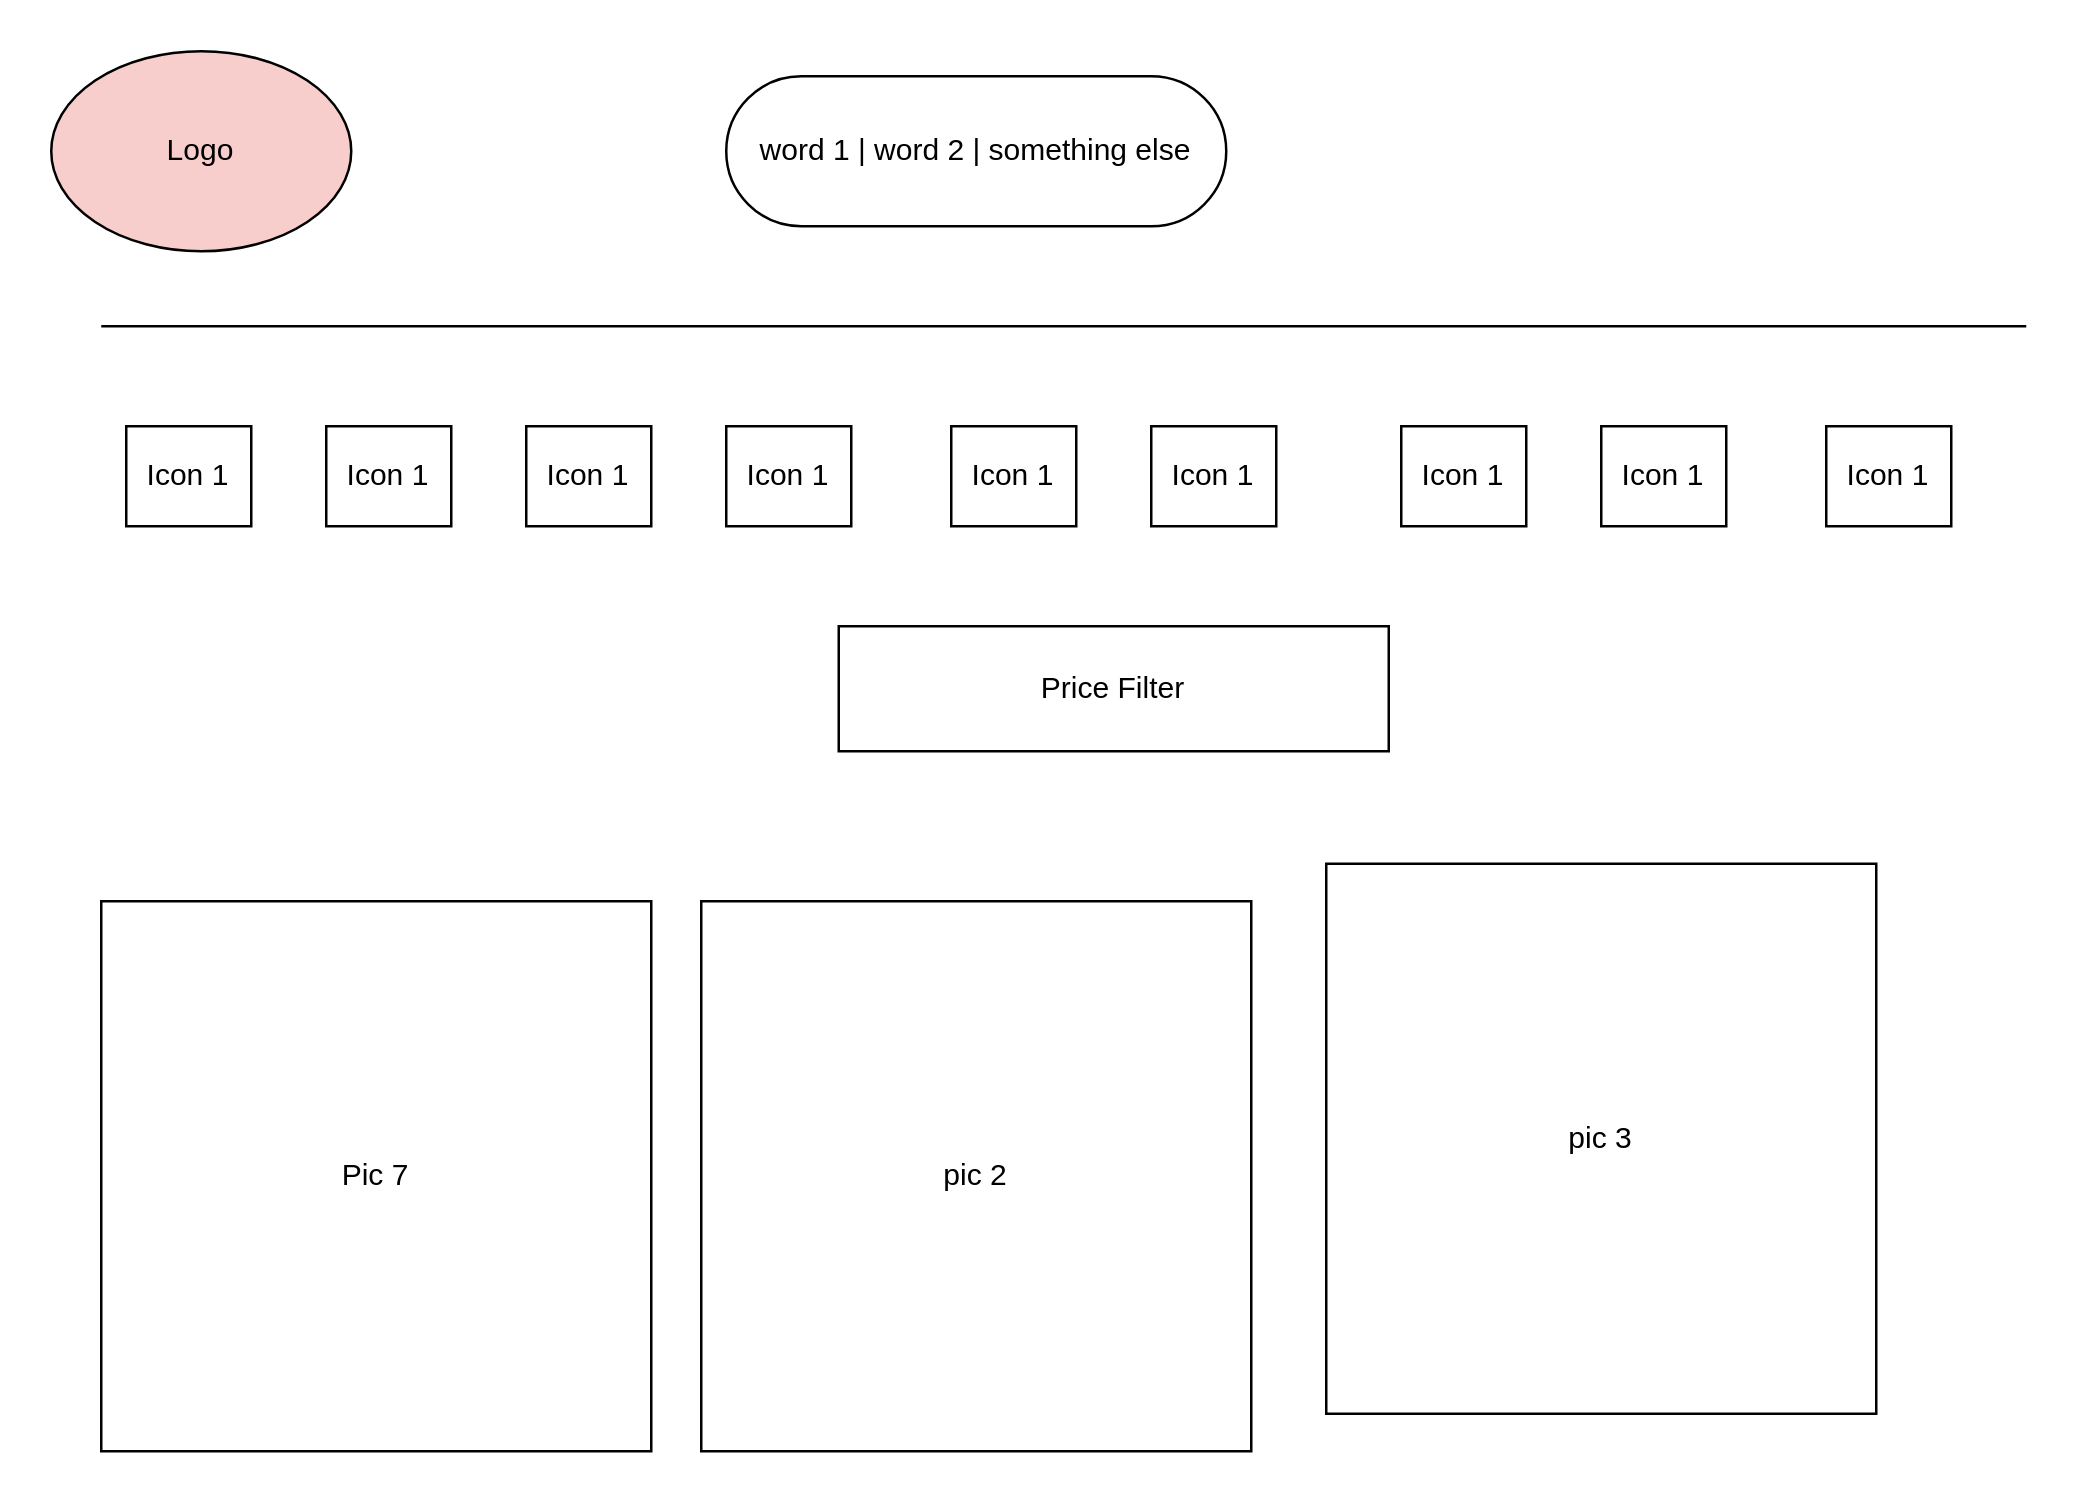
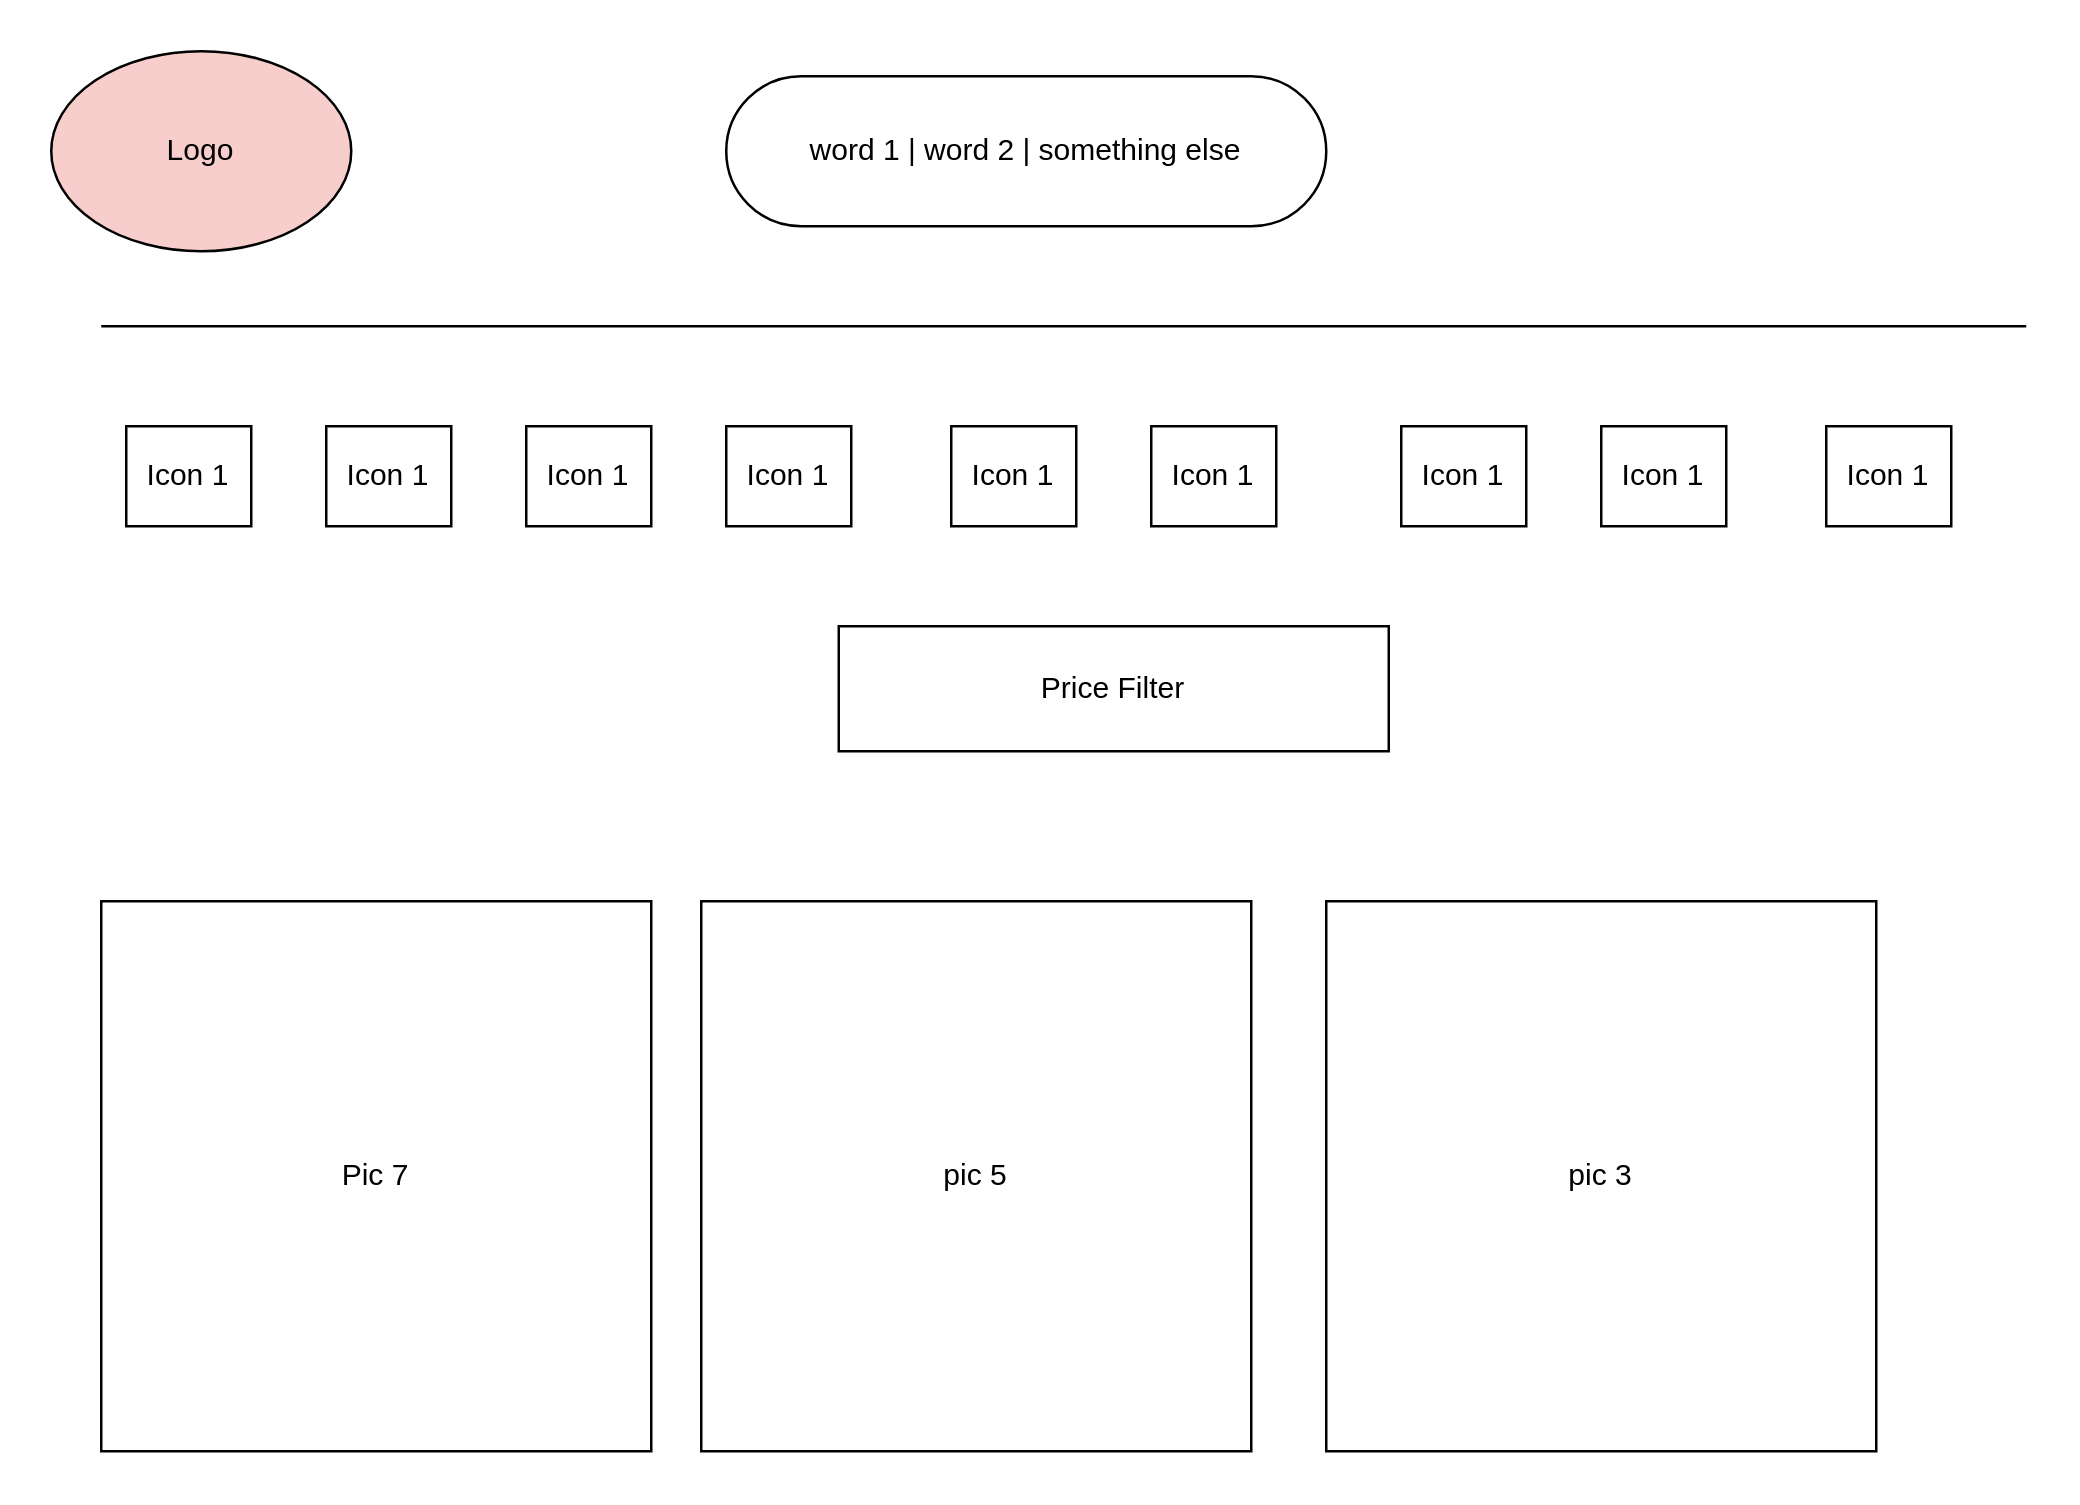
(976, 151) -> (1026, 151)
(1601, 1139) -> (1601, 1176)
(976, 1176) -> (976, 1176)
